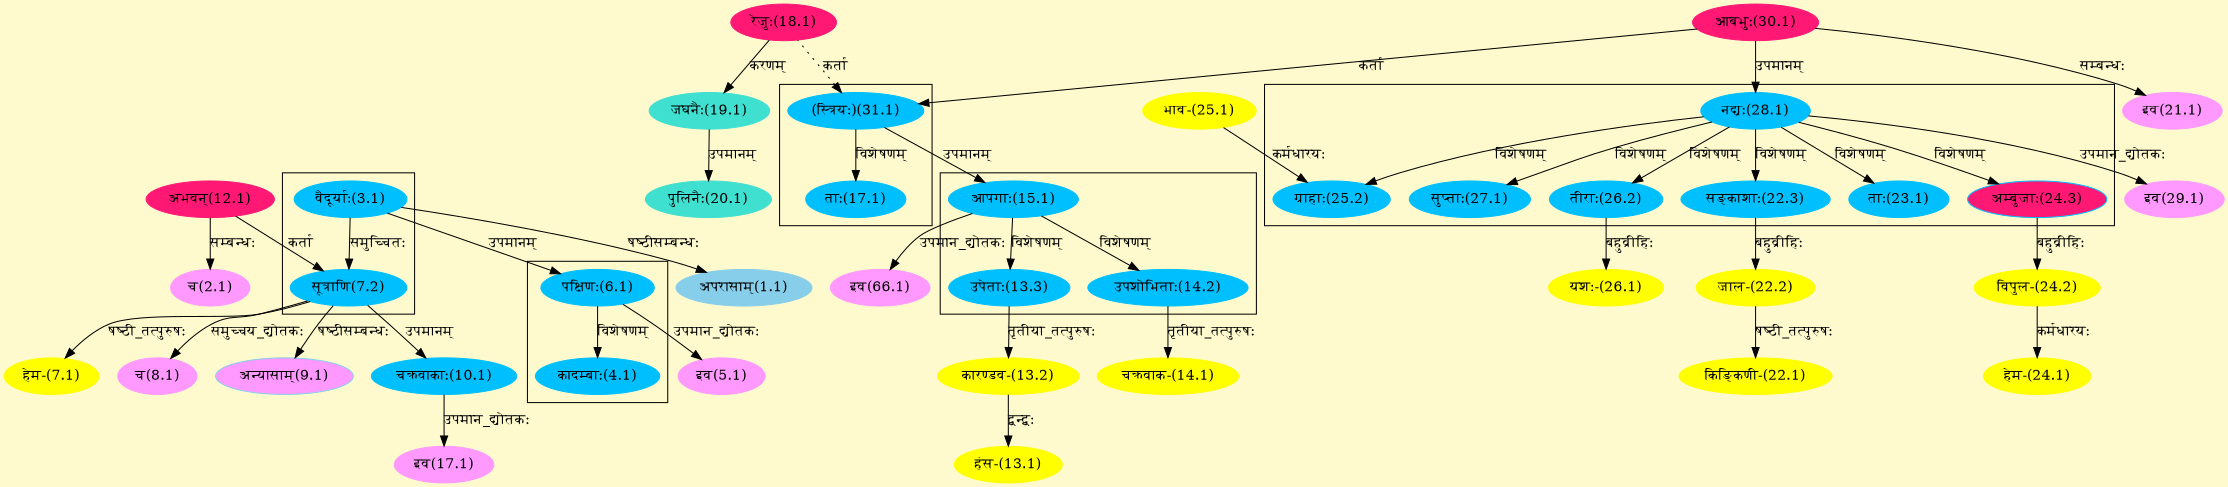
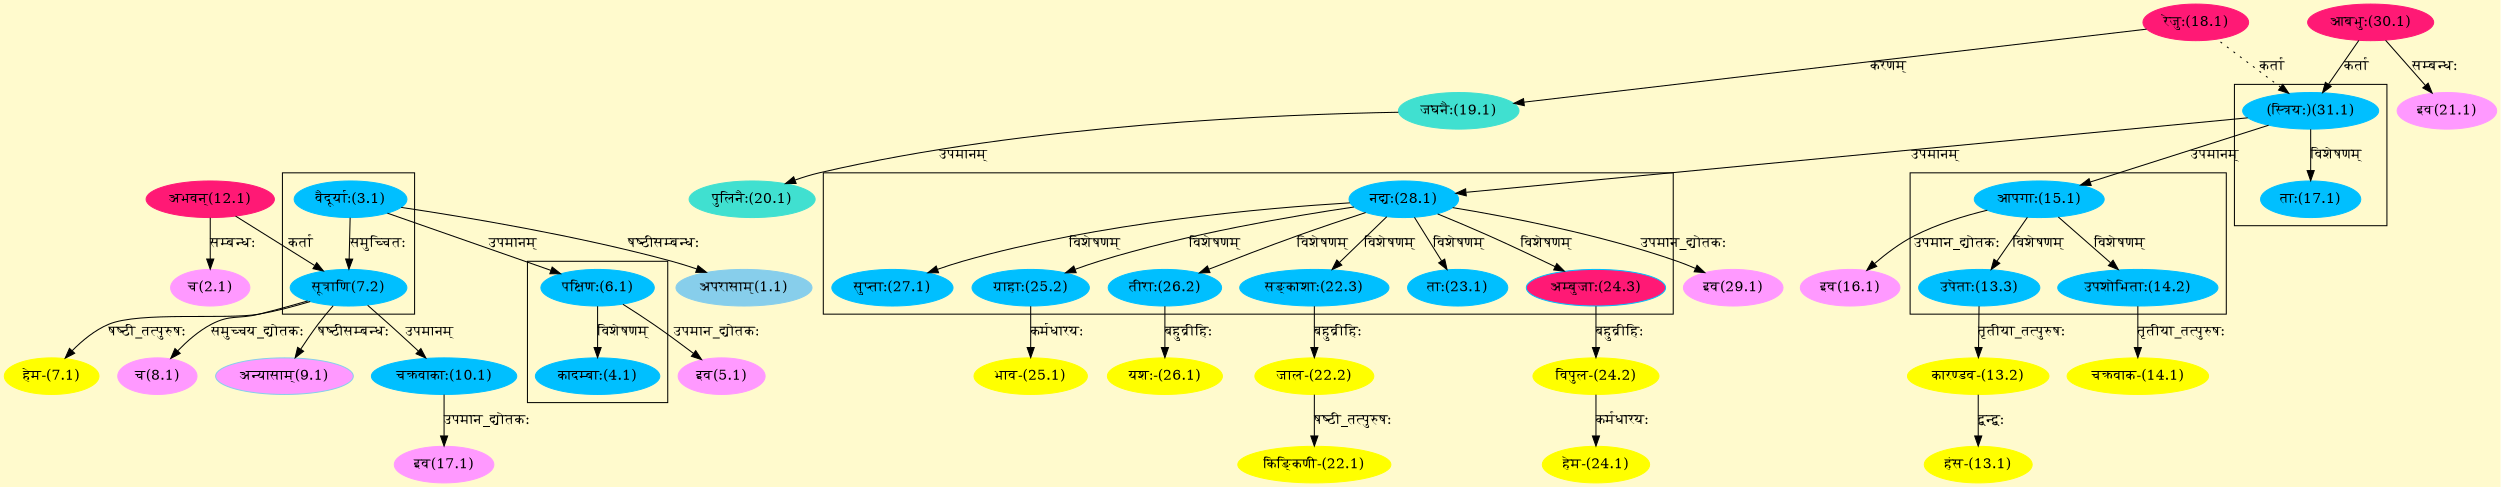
(1756, 61) -> (1857, 155)
(1257, 150) -> (1031, 327)
(880, 288) -> (1850, 288)
